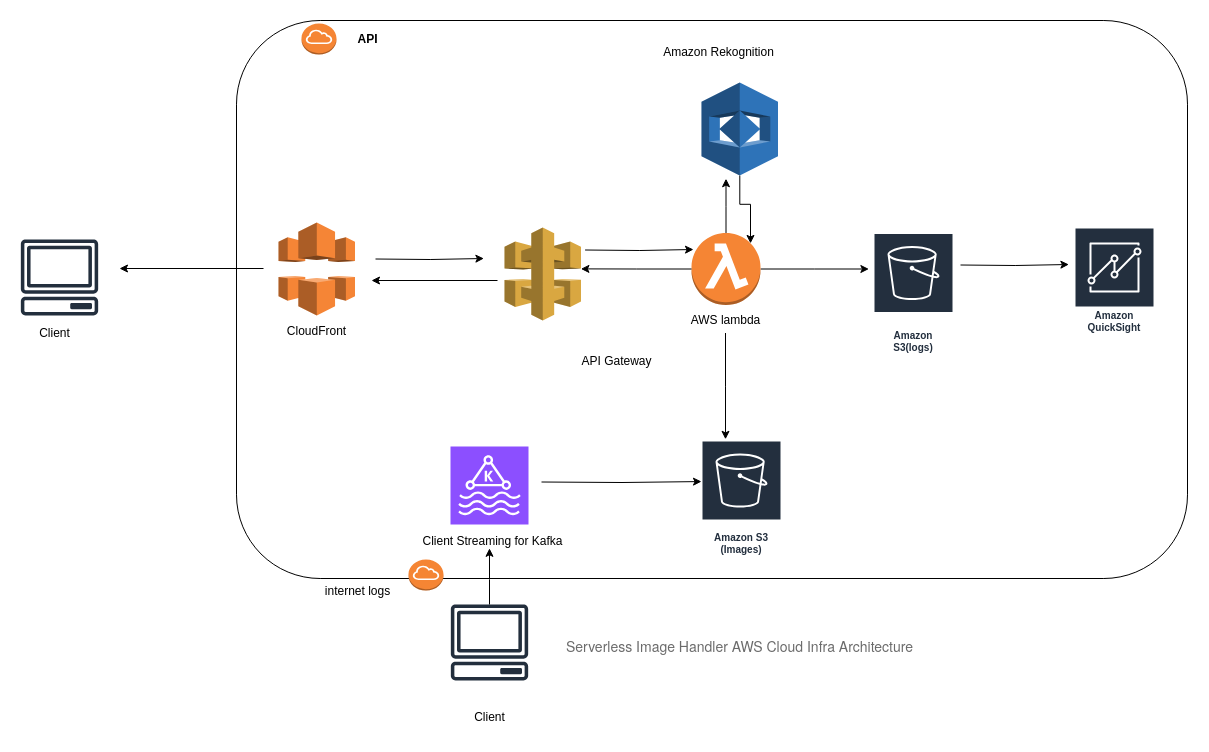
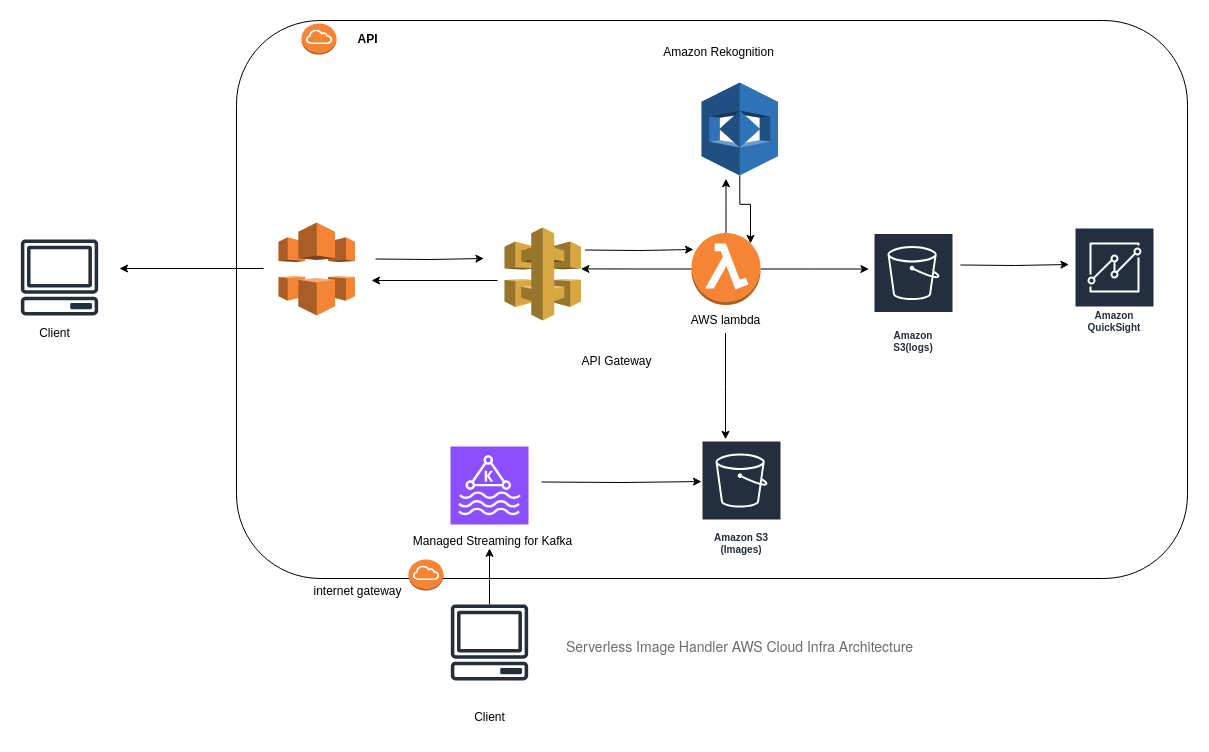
(317, 332) -> none
(493, 542) -> (493, 542)
(358, 592) -> (358, 592)
